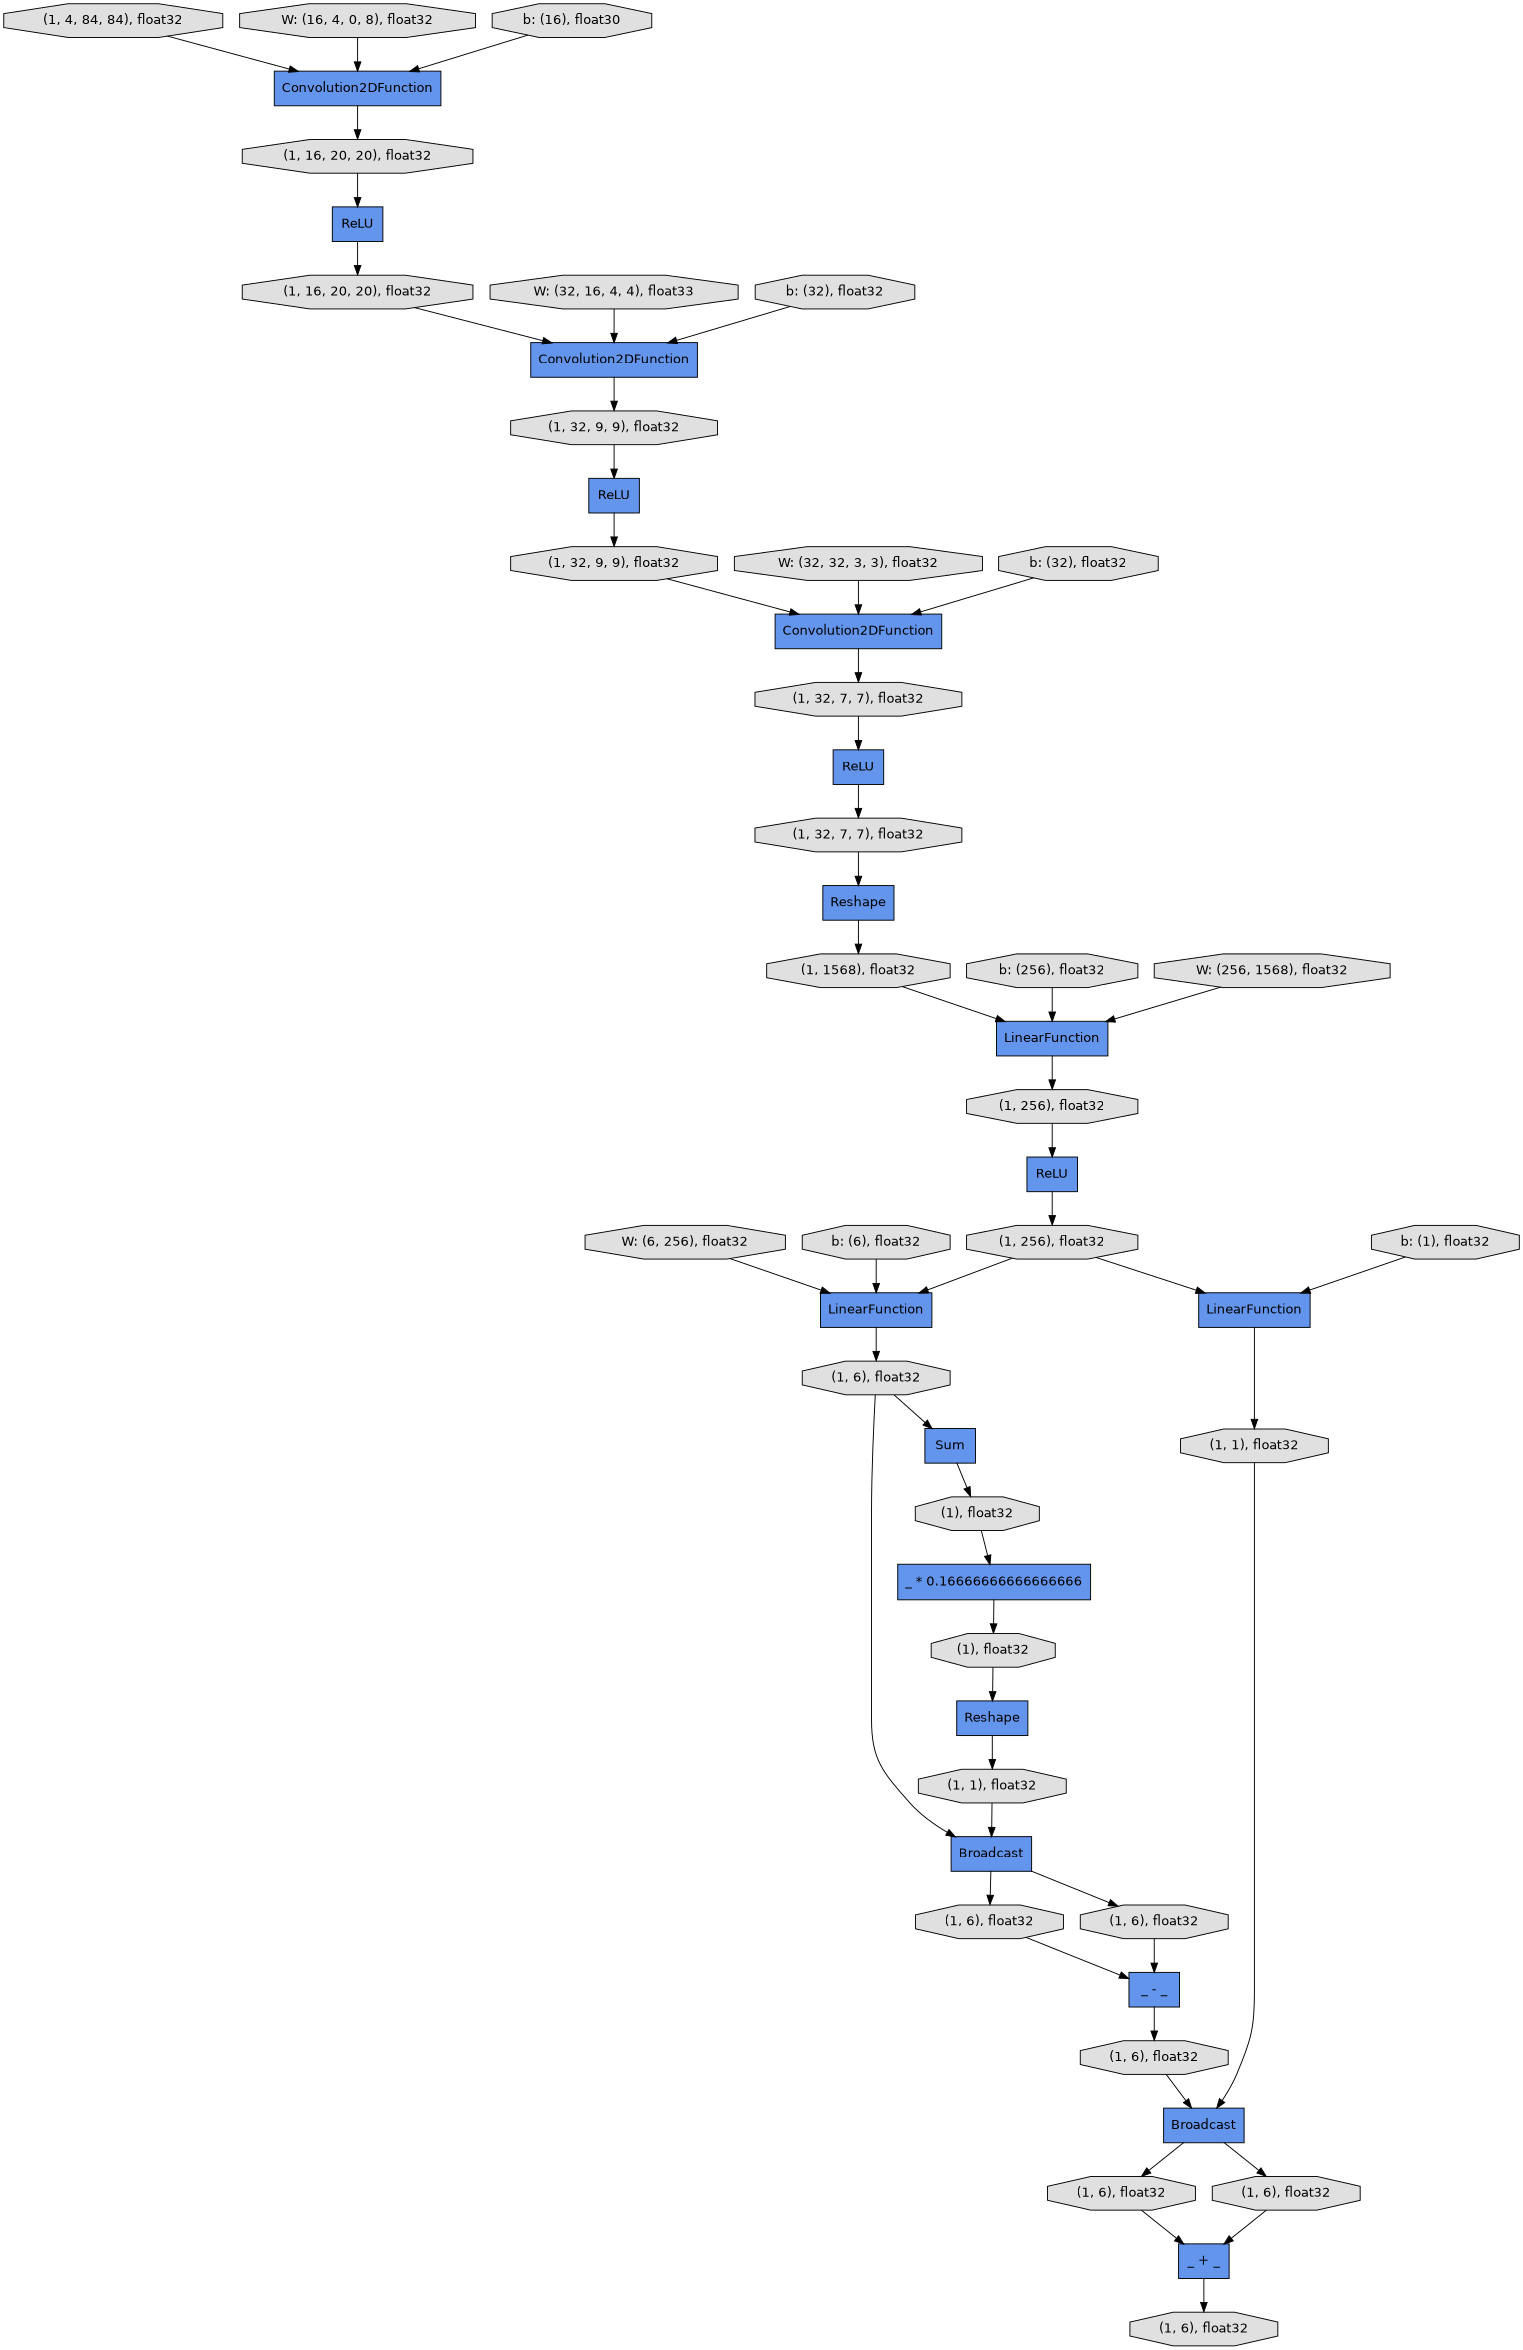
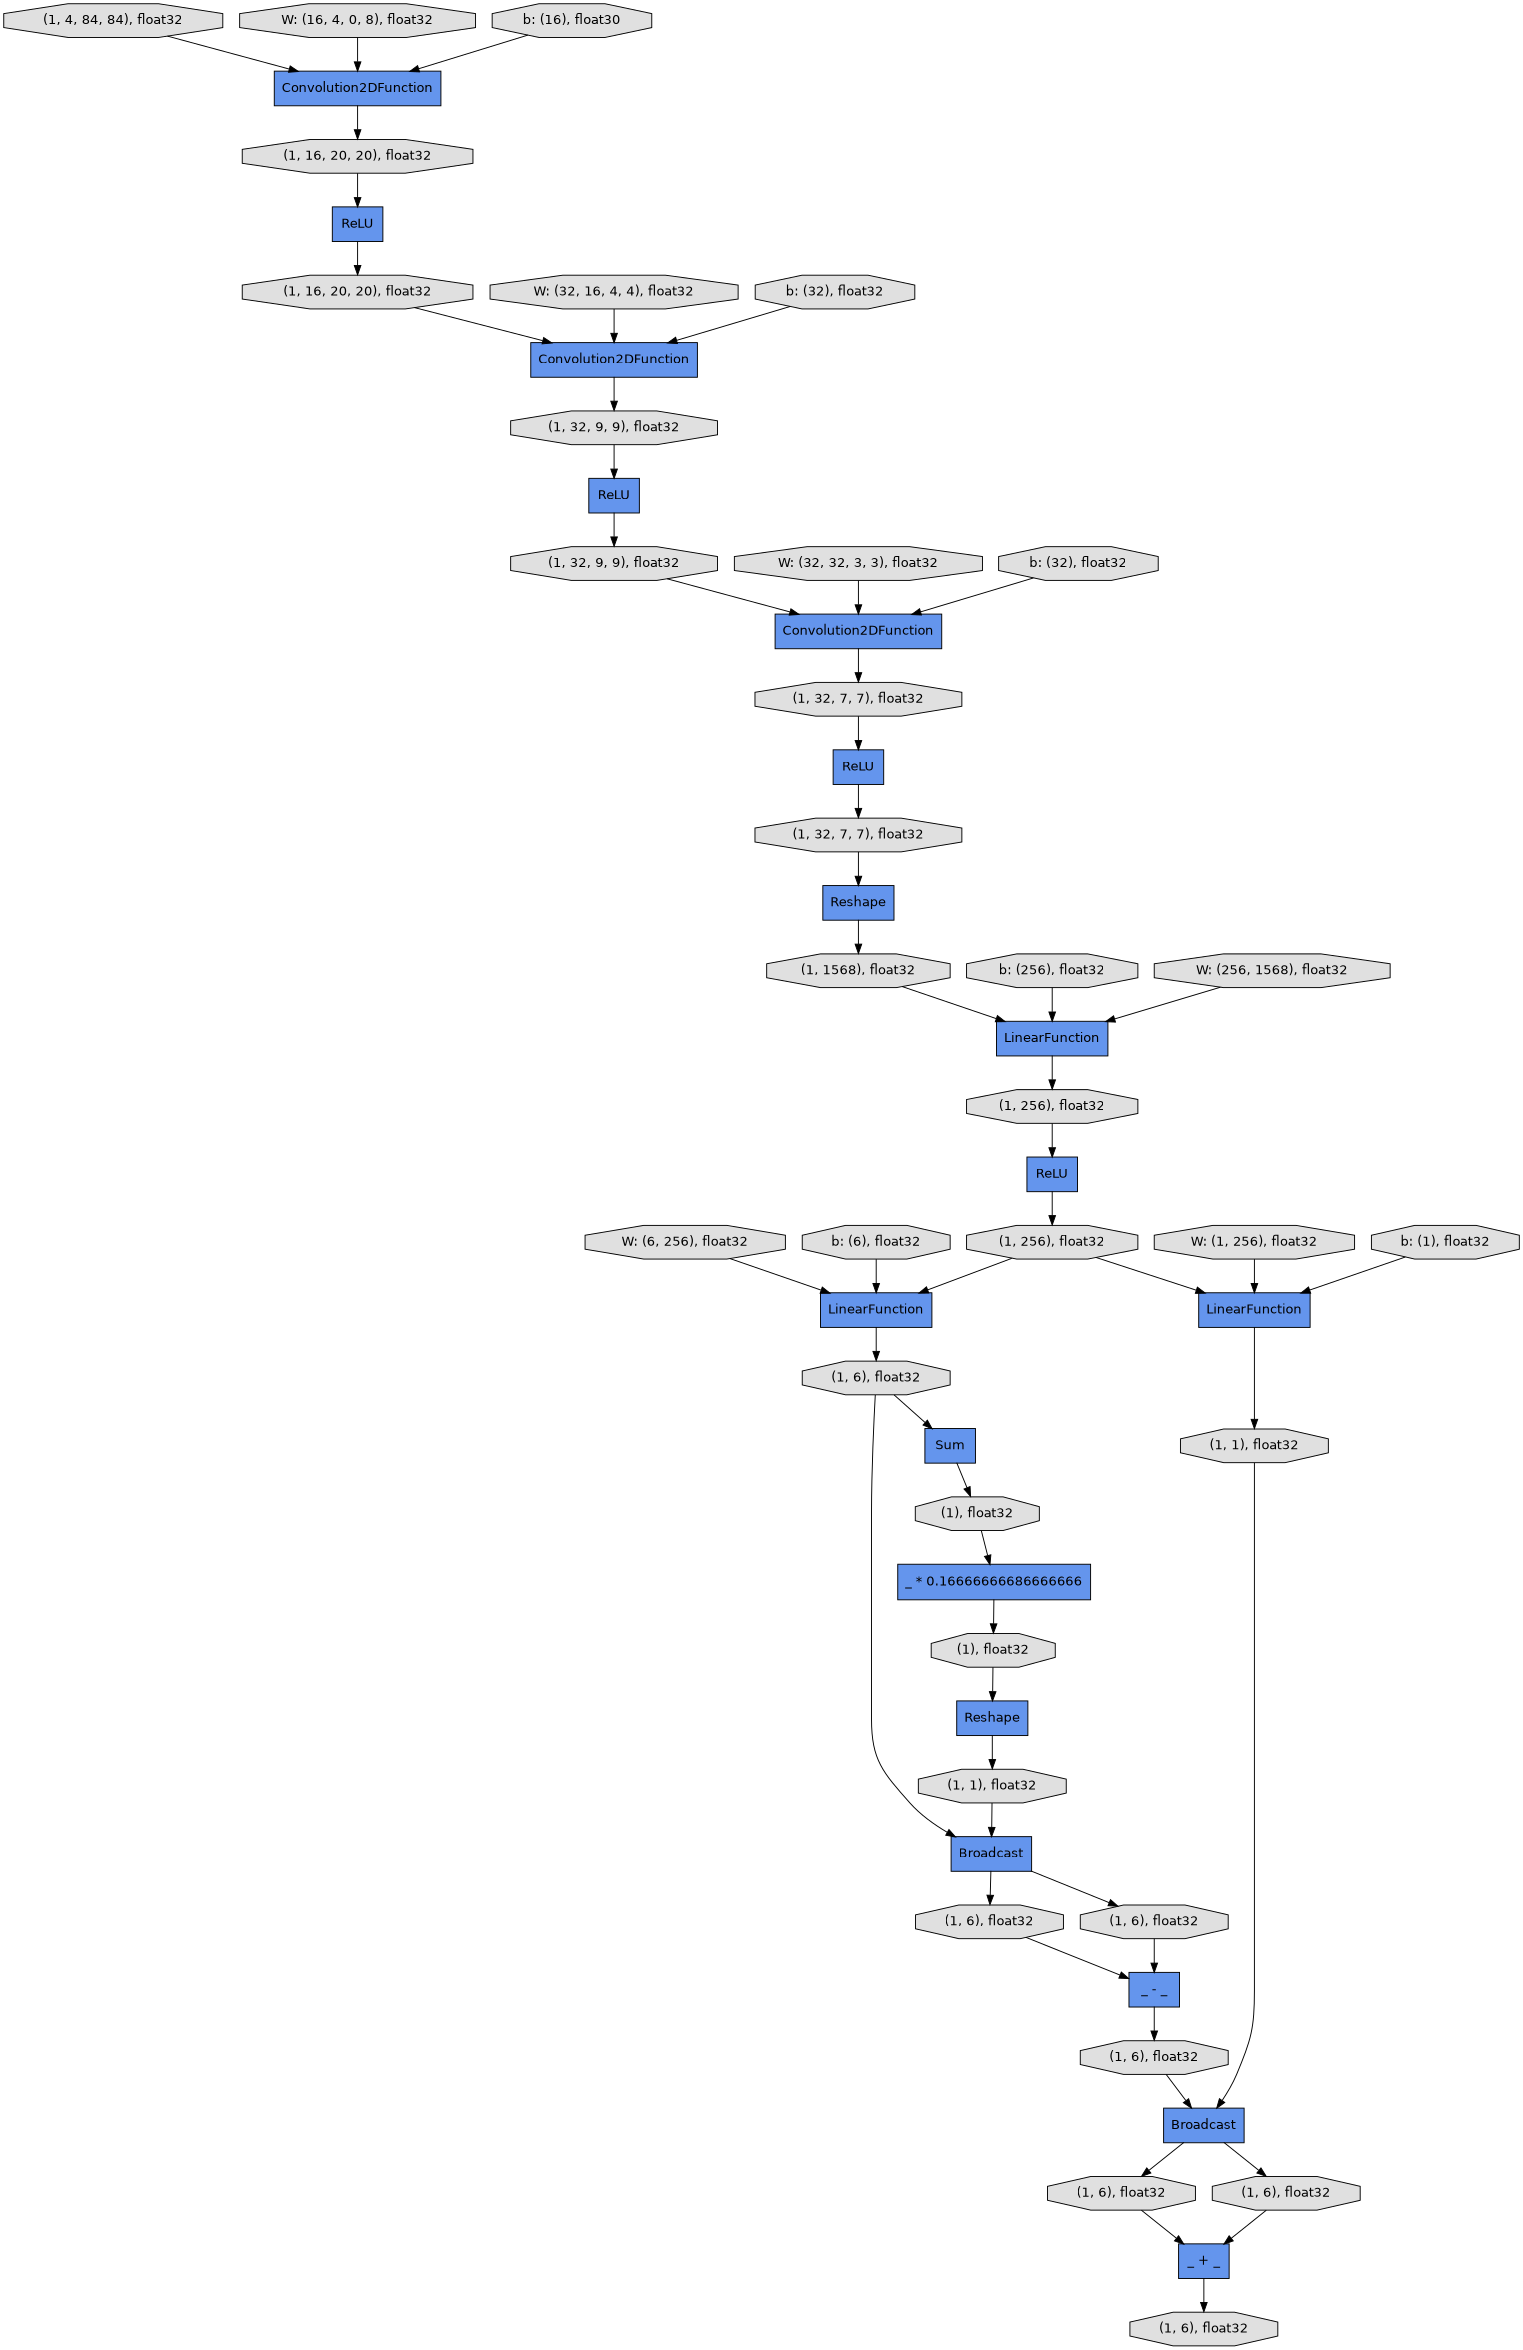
(614, 292) -> (614, 292)
none -> (1254, 1242)
(994, 1582) -> (994, 1582)
